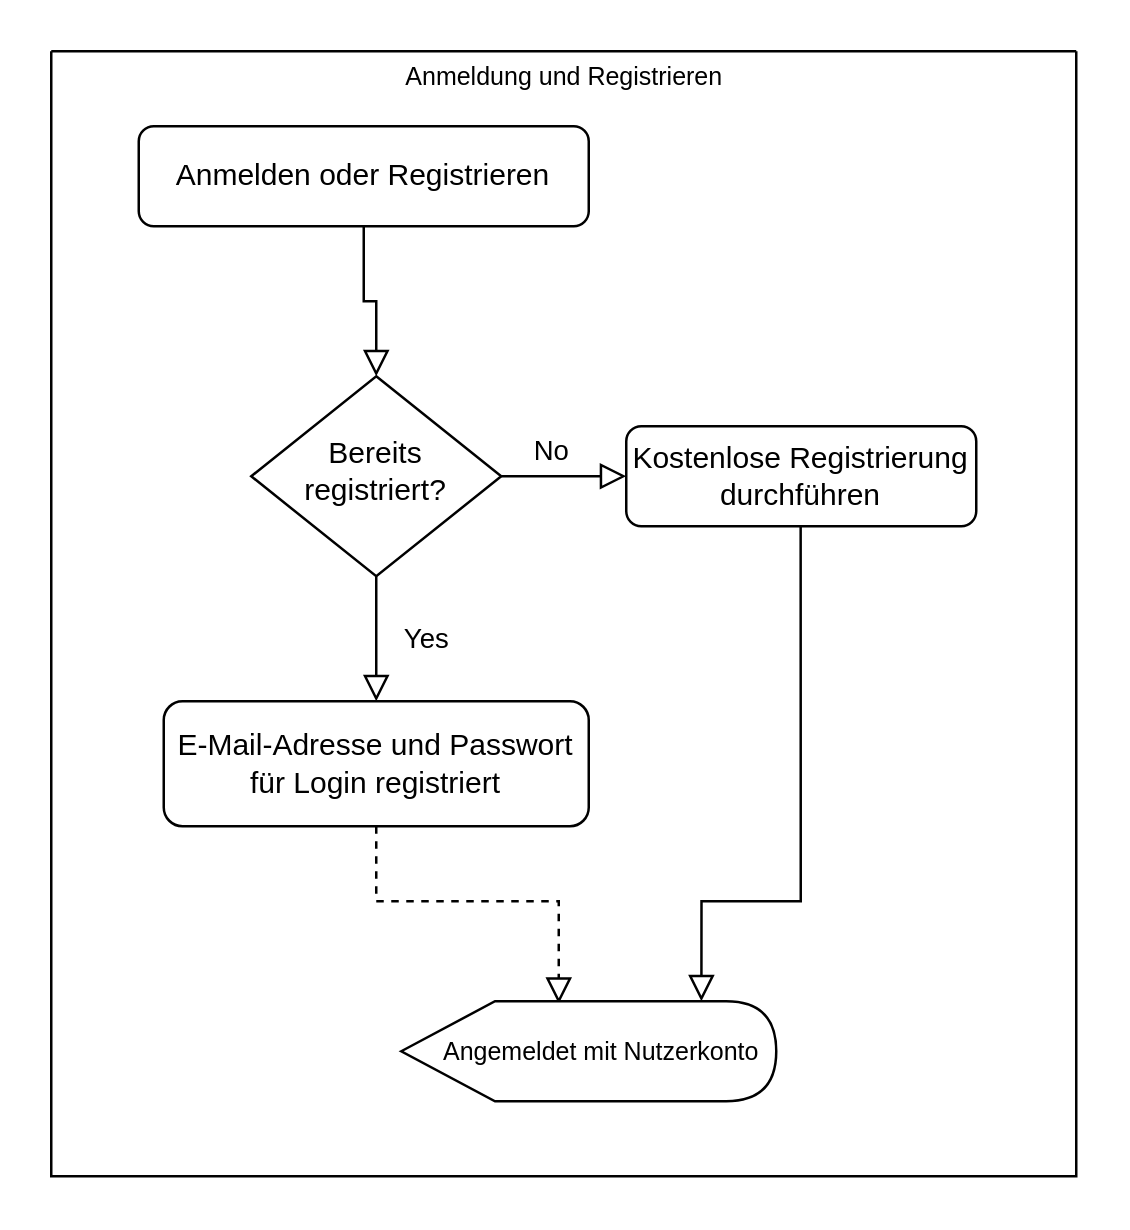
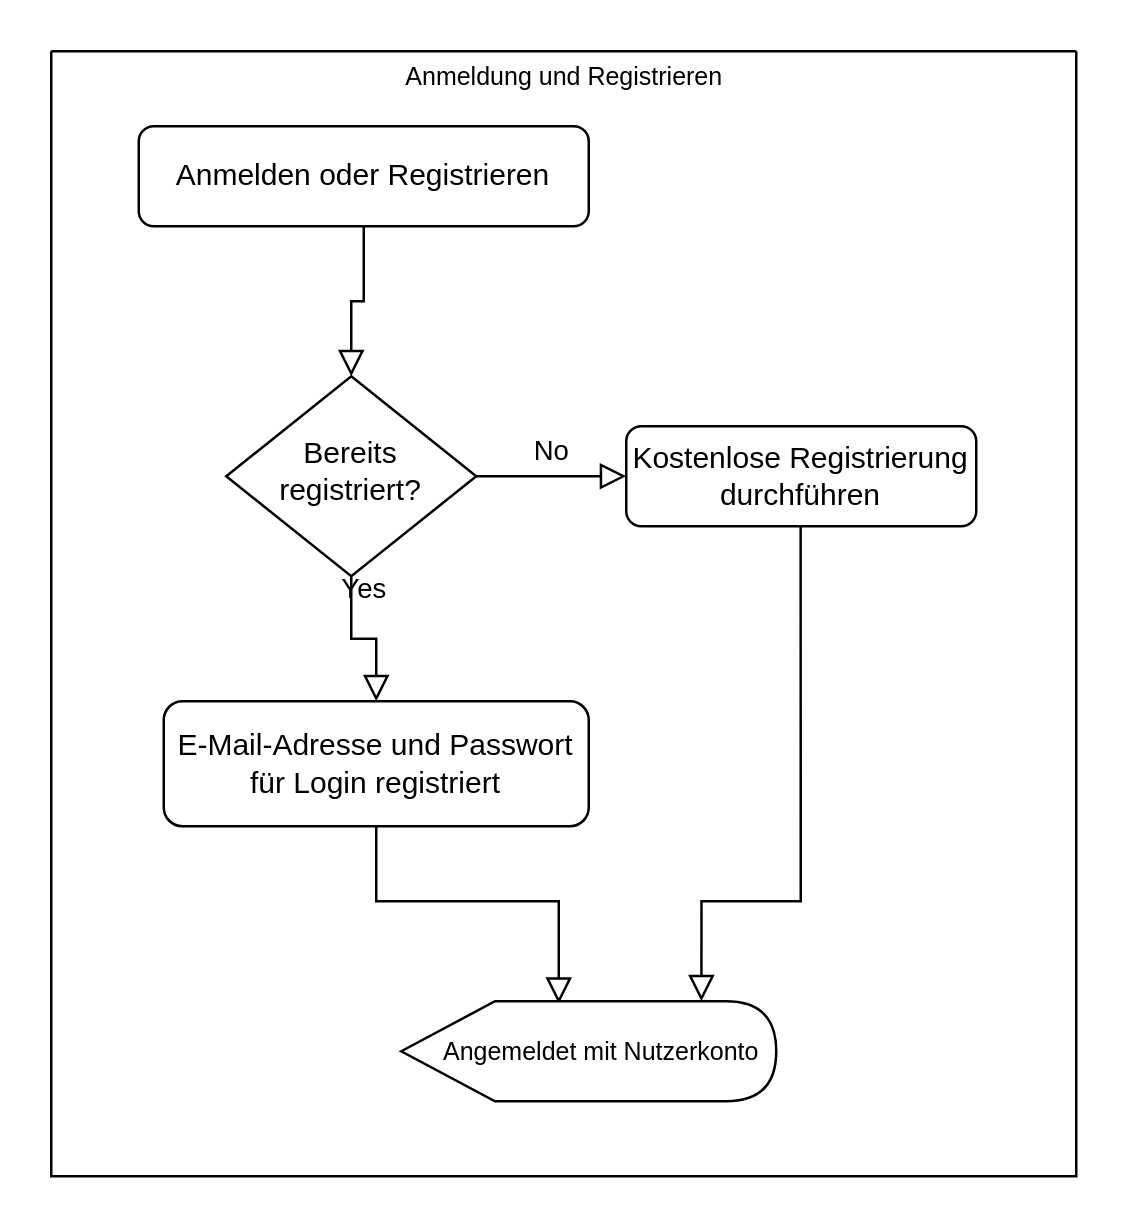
(376, 476) -> (351, 476)
(472, 901) -> (472, 901)
